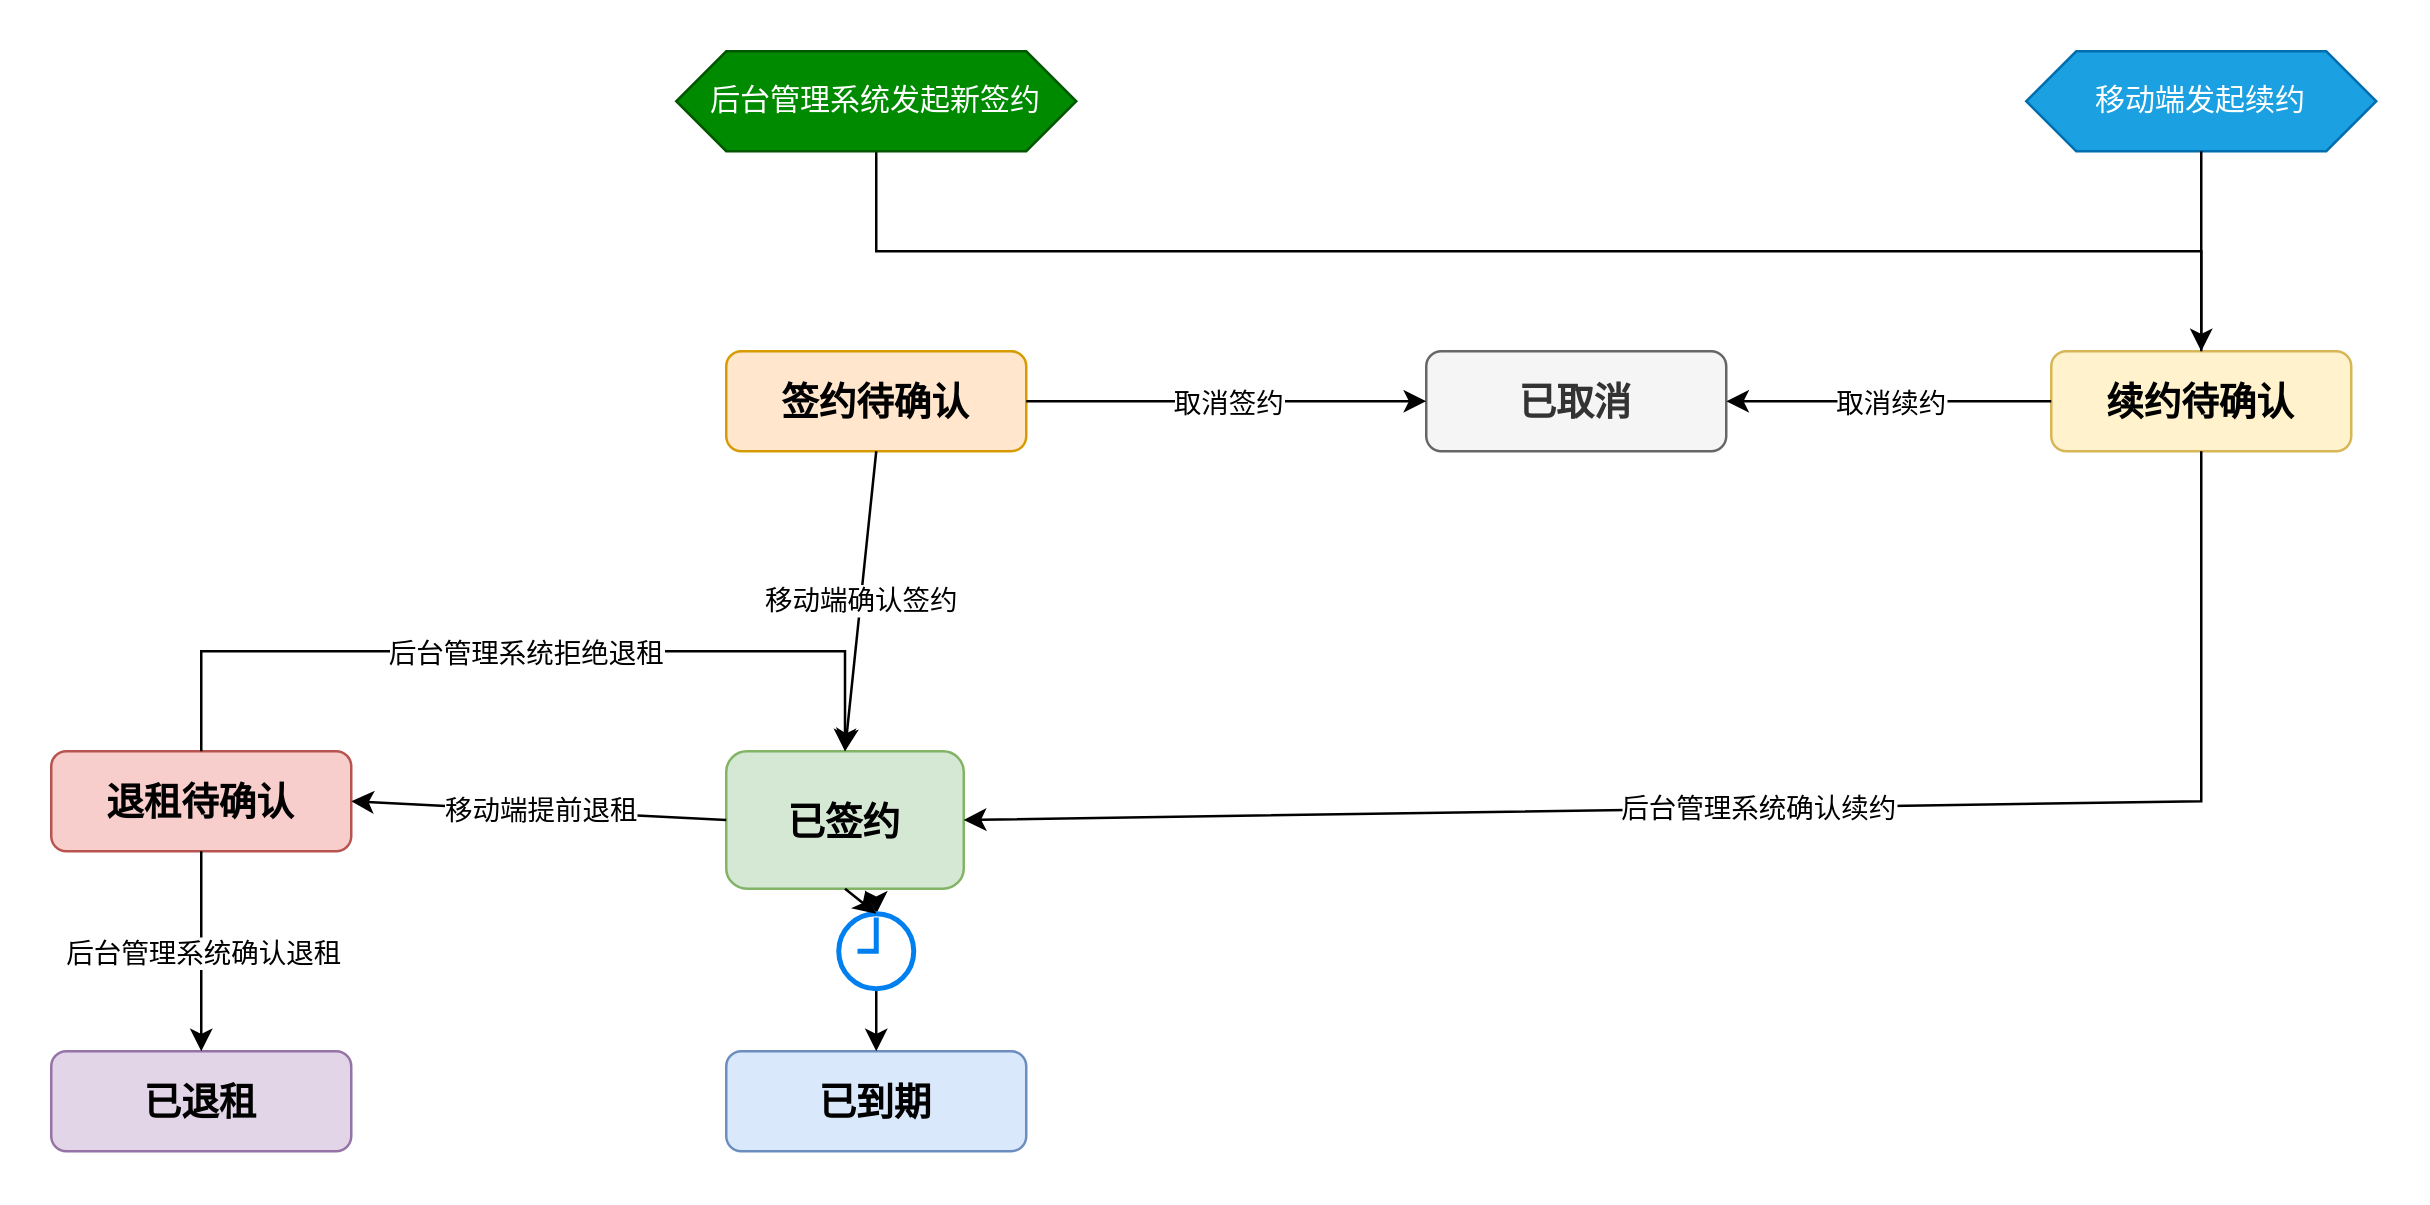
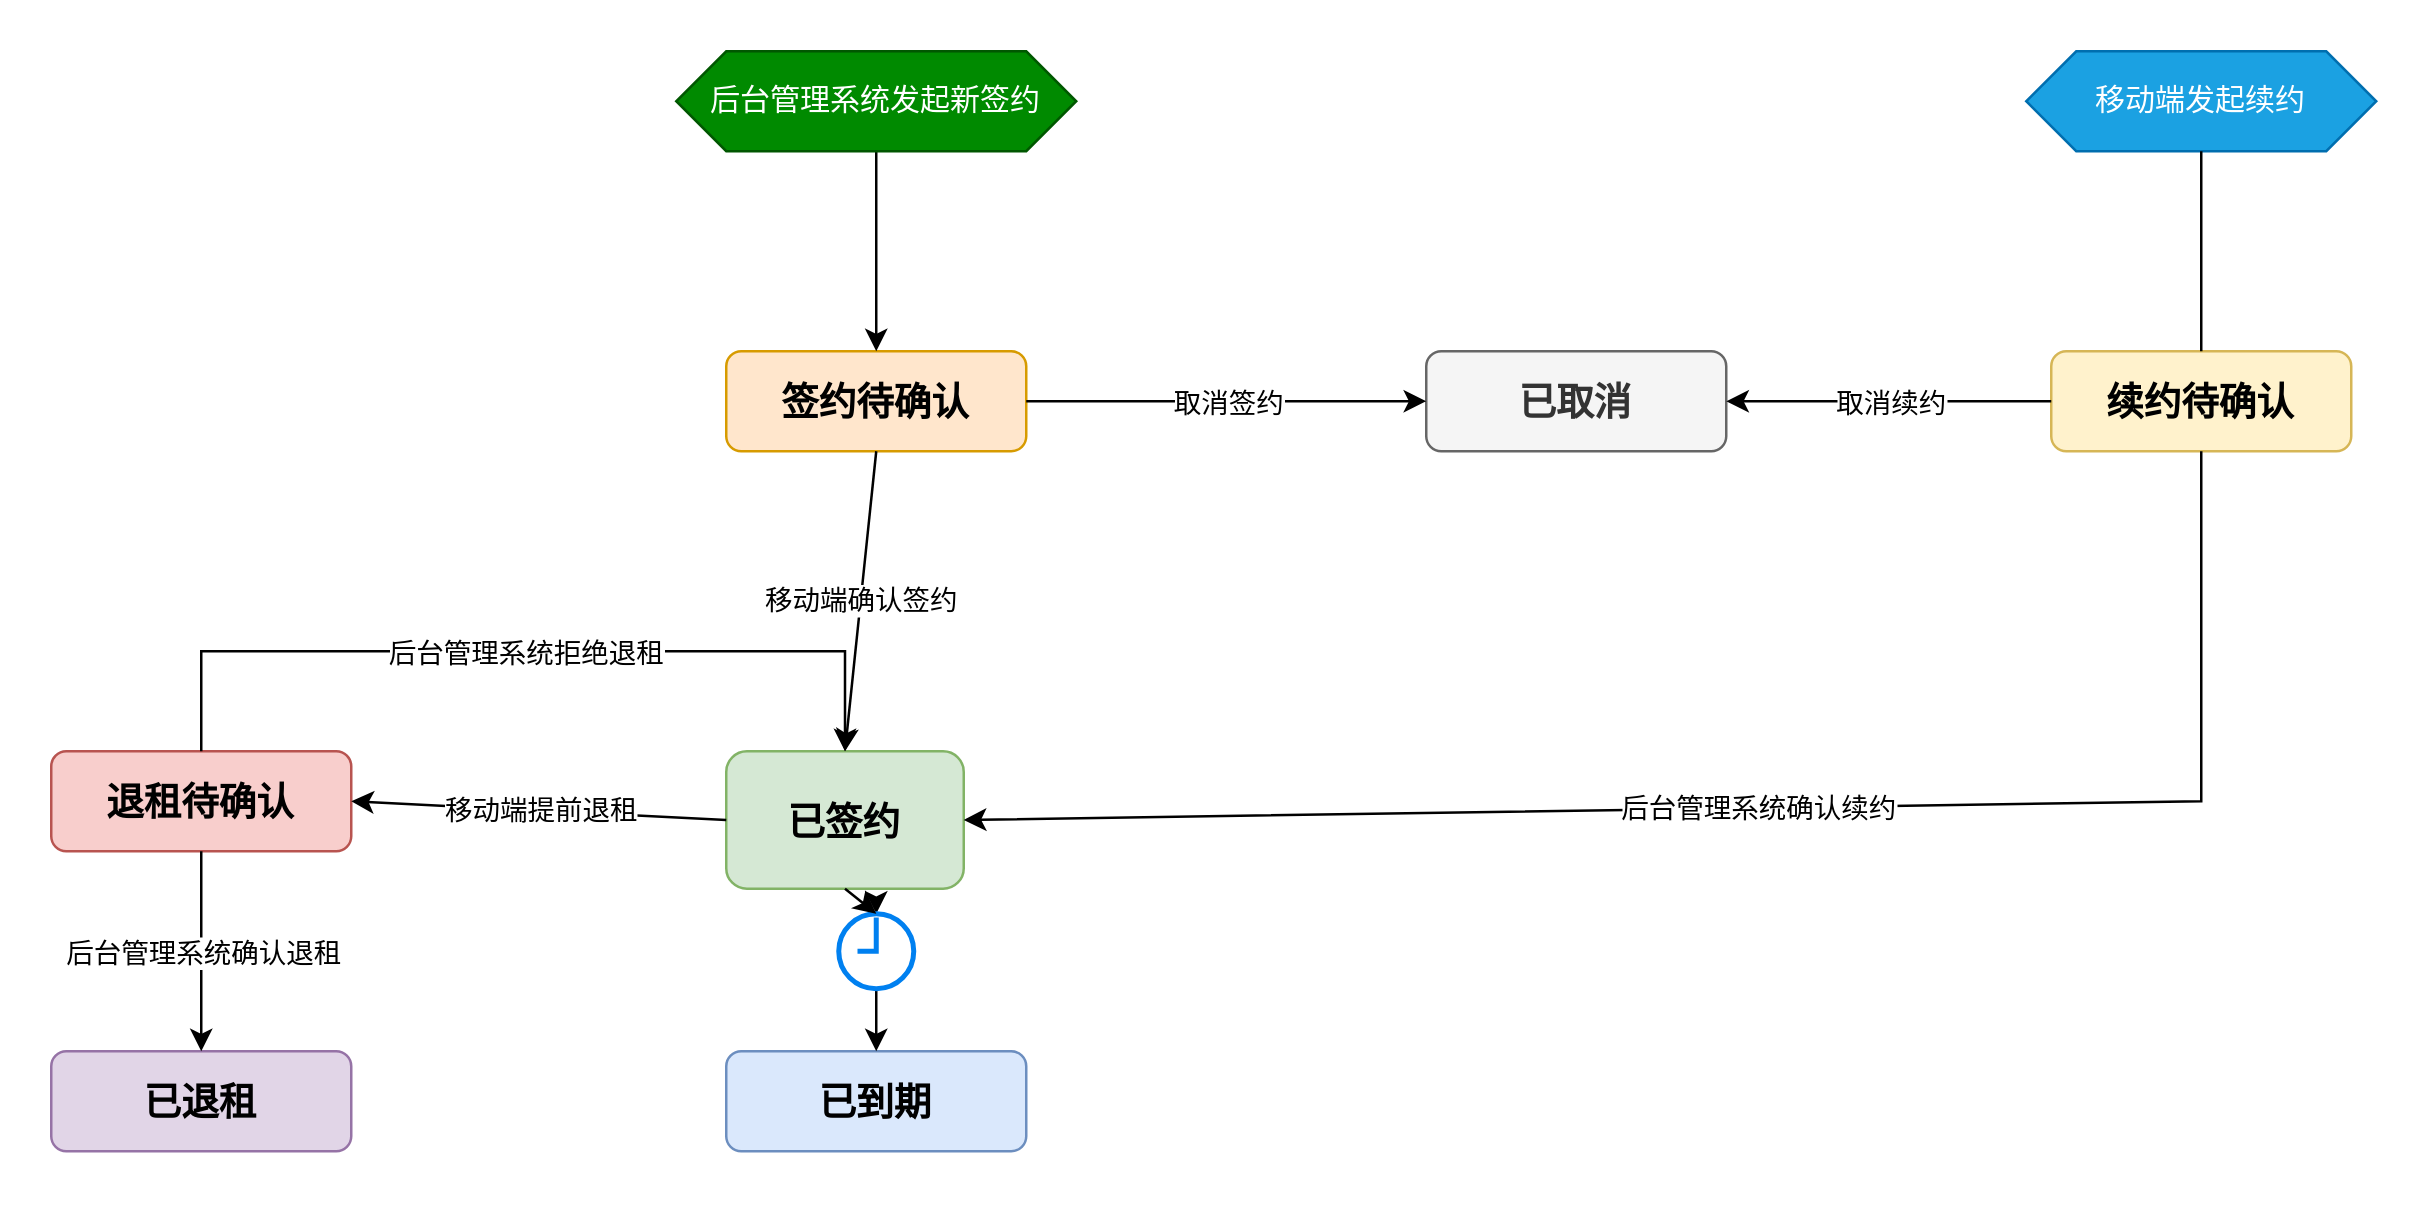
(1535, 251) -> (876, 291)
